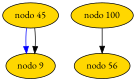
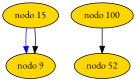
(31, 15) -> (31, 15)
(102, 66) -> (102, 66)
